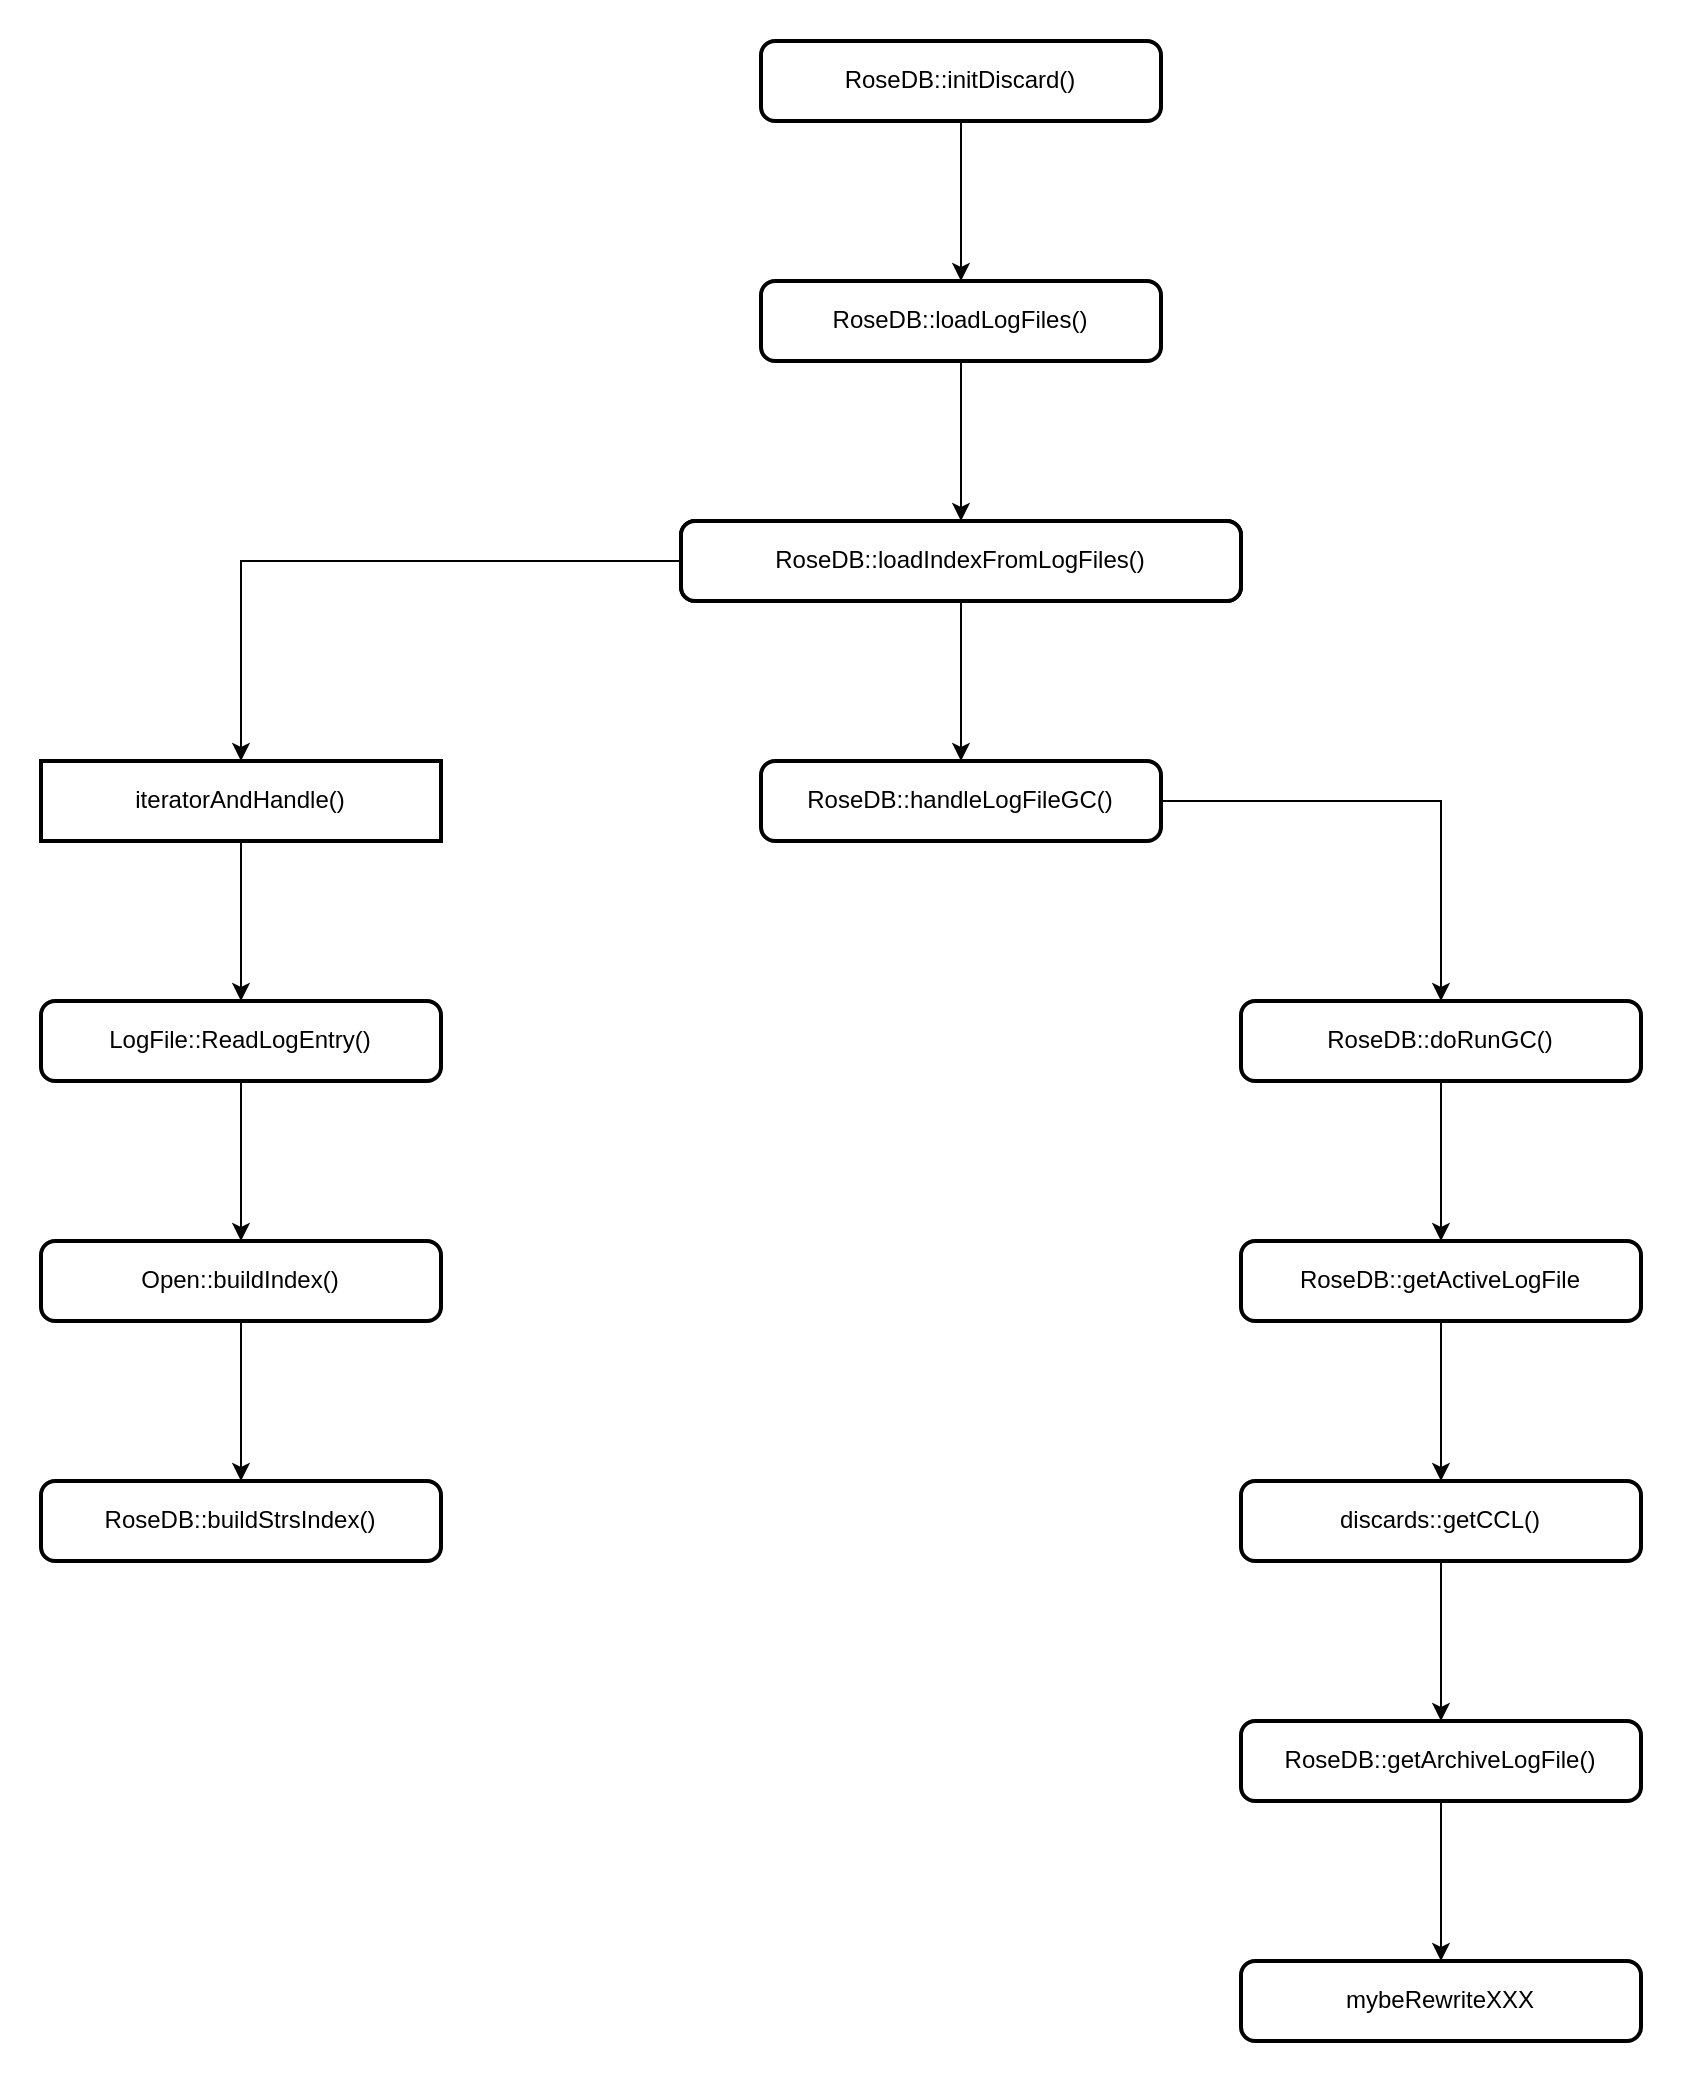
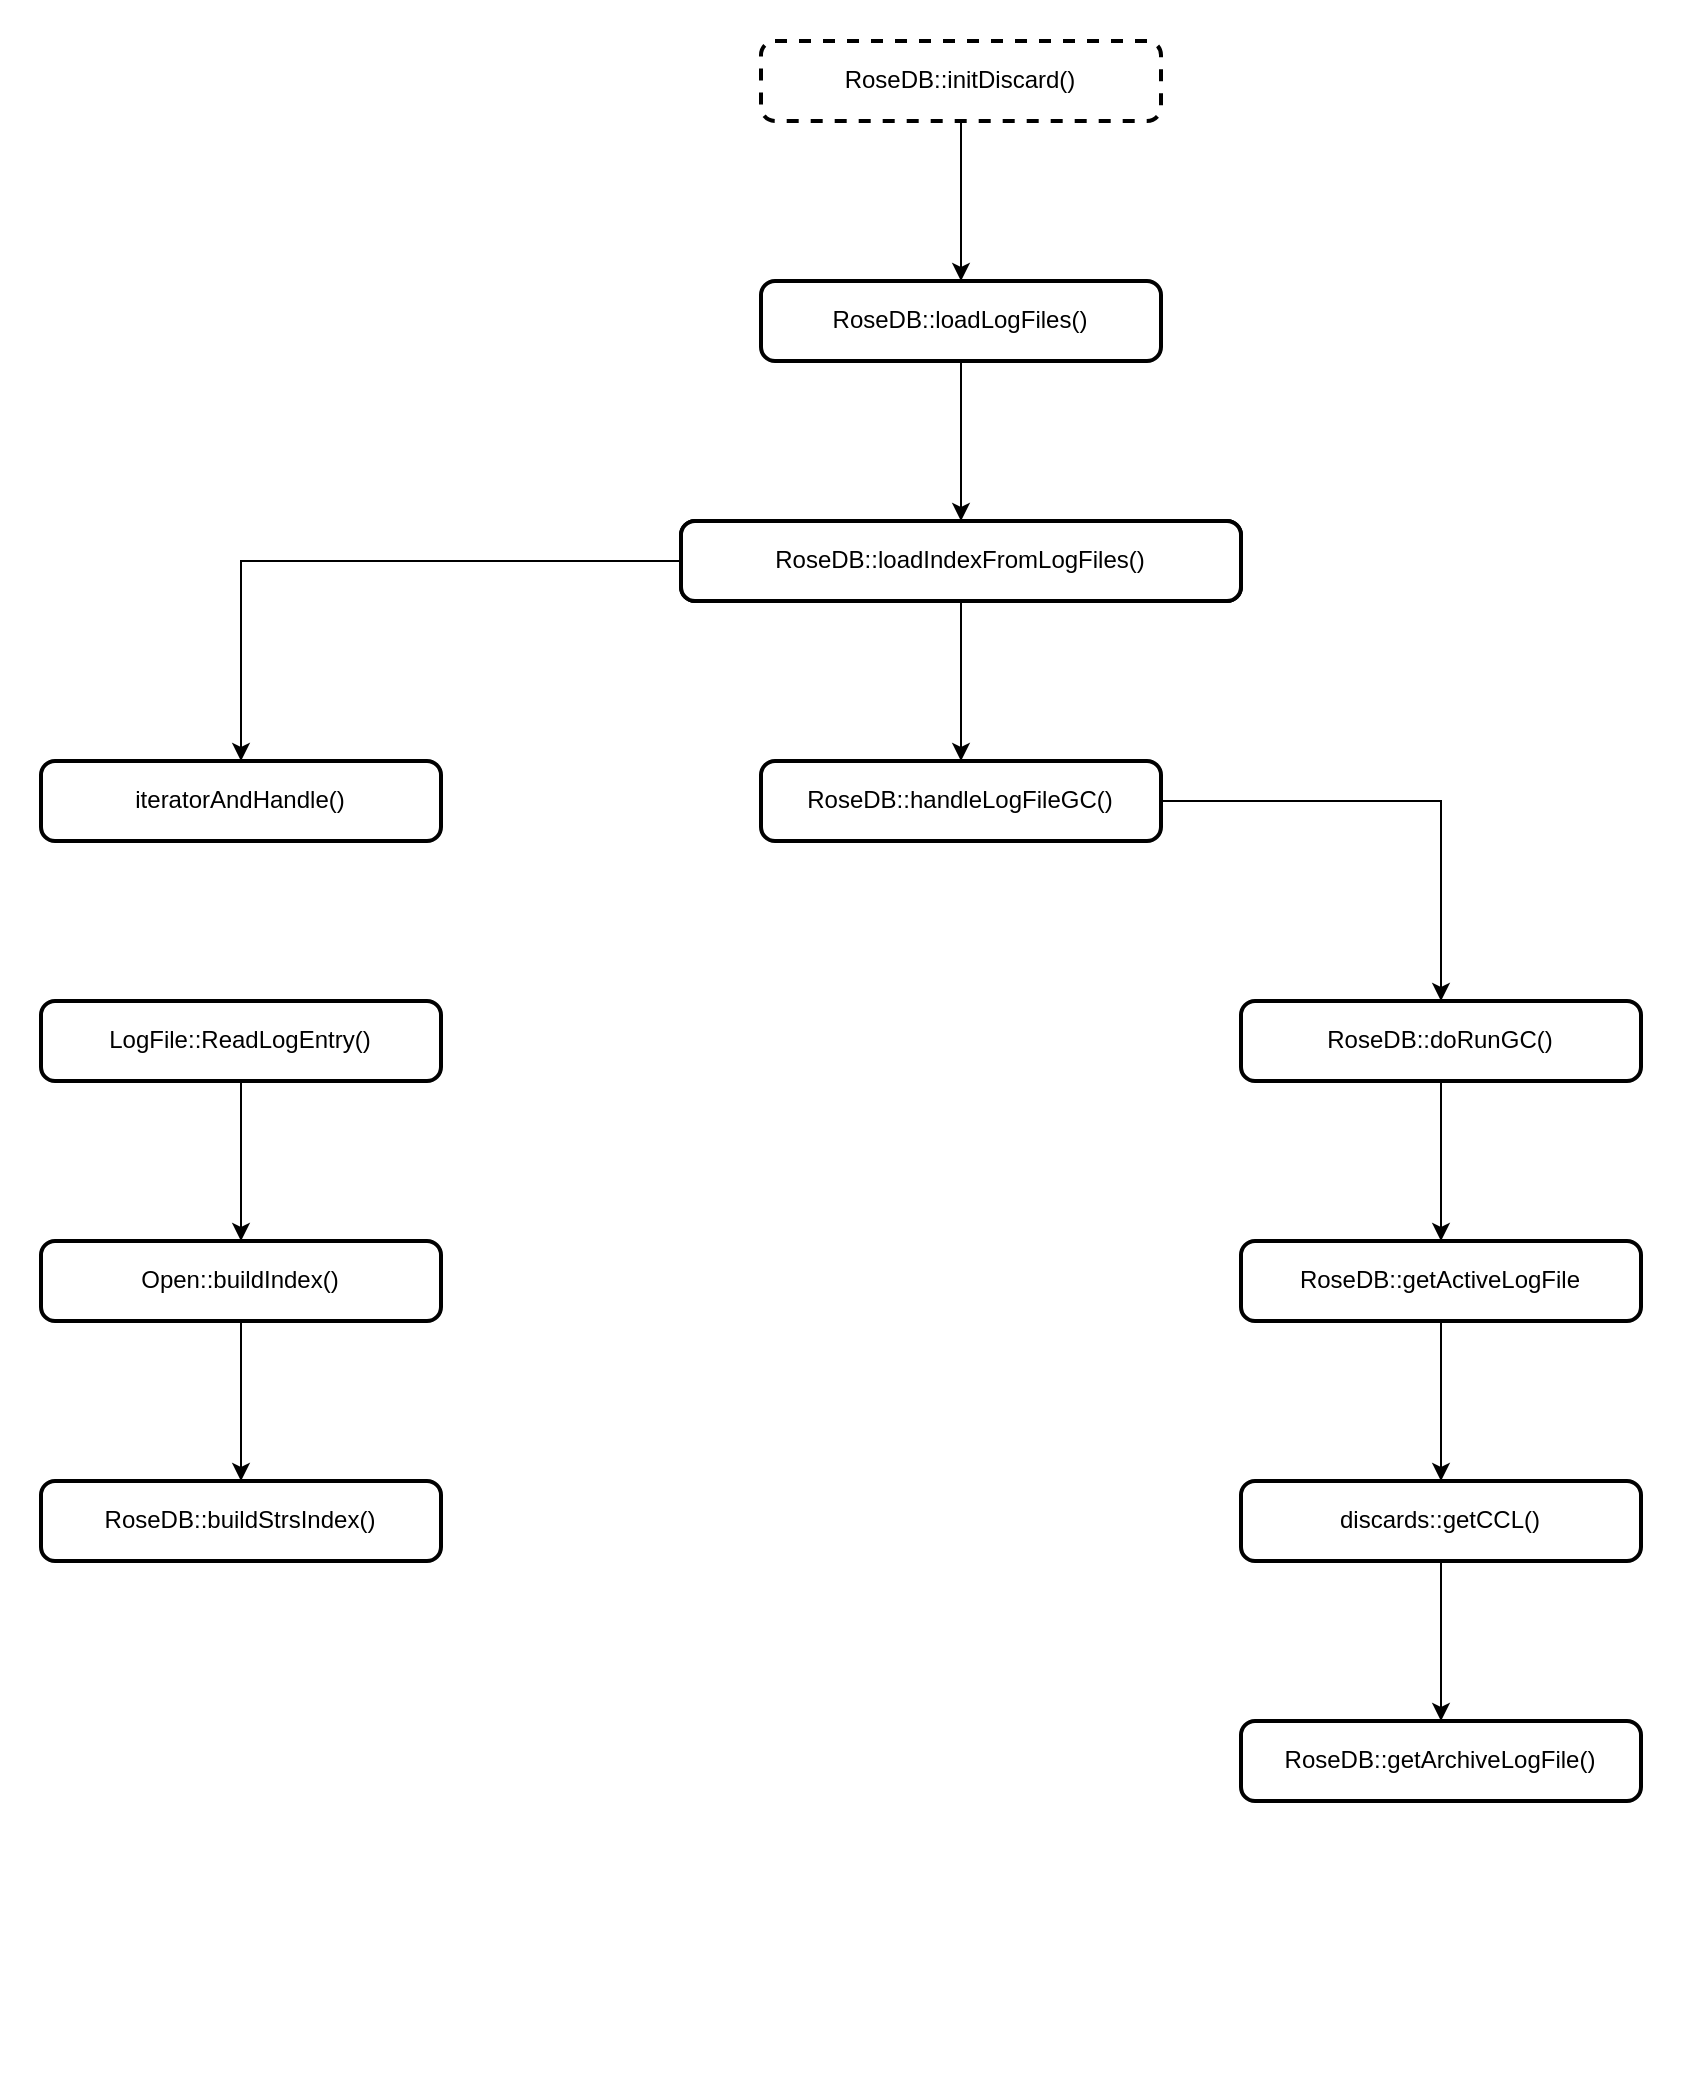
(961, 81) -> (961, 81)
(241, 801) -> (241, 801)
(241, 914) -> none
(1441, 1874) -> none
(1441, 2001) -> none
